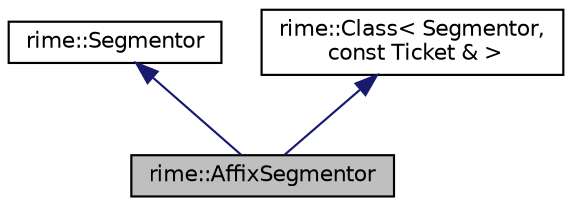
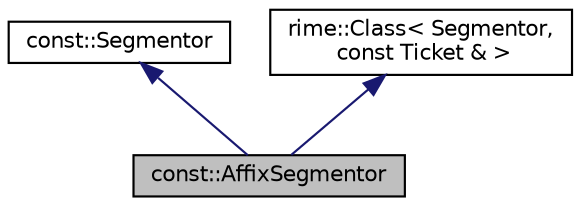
(115, 42) -> (119, 42)
(263, 176) -> (269, 176)
